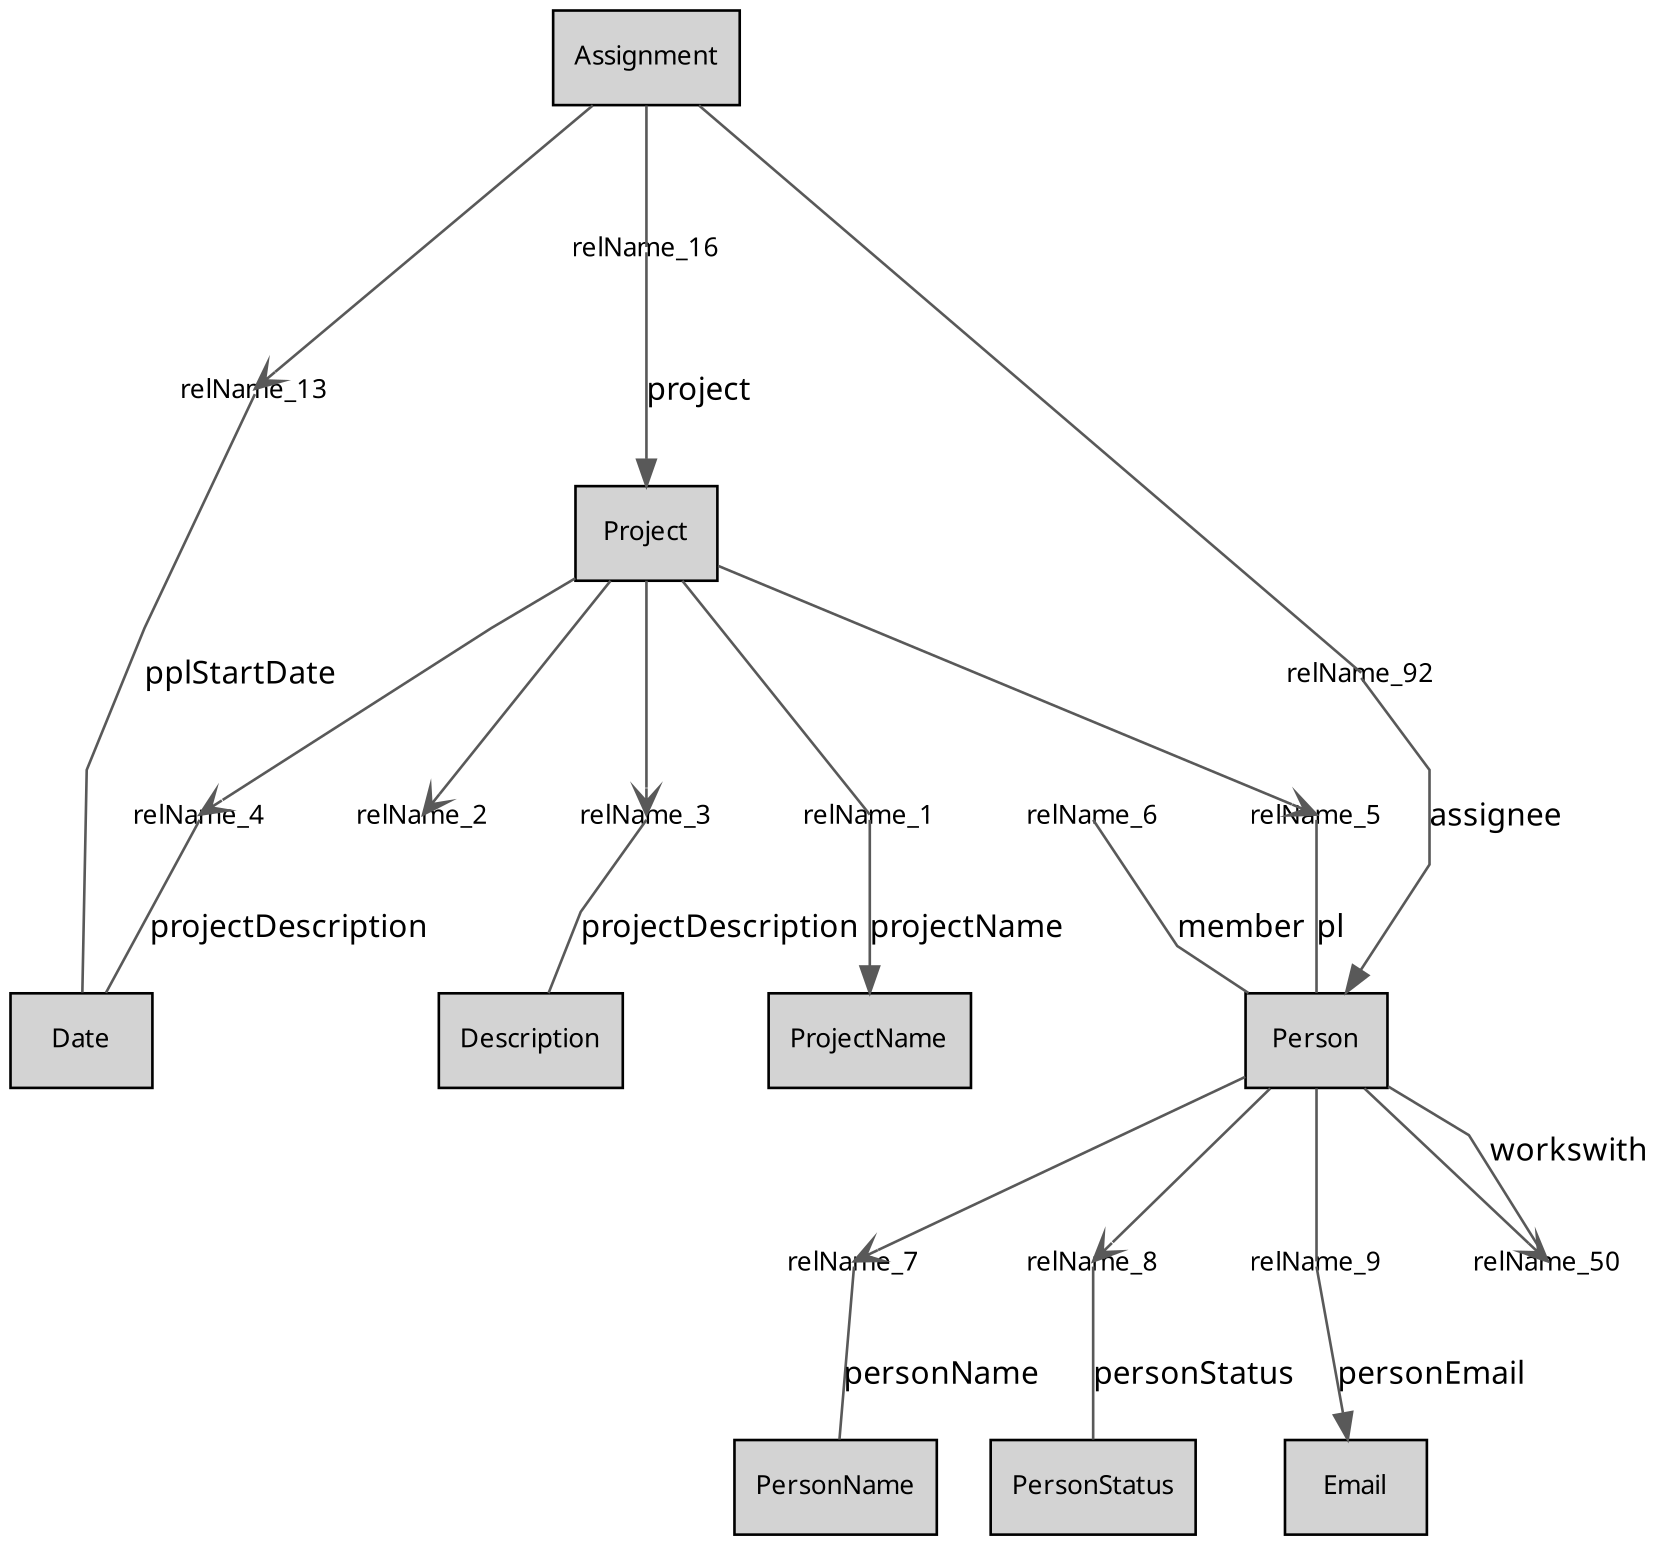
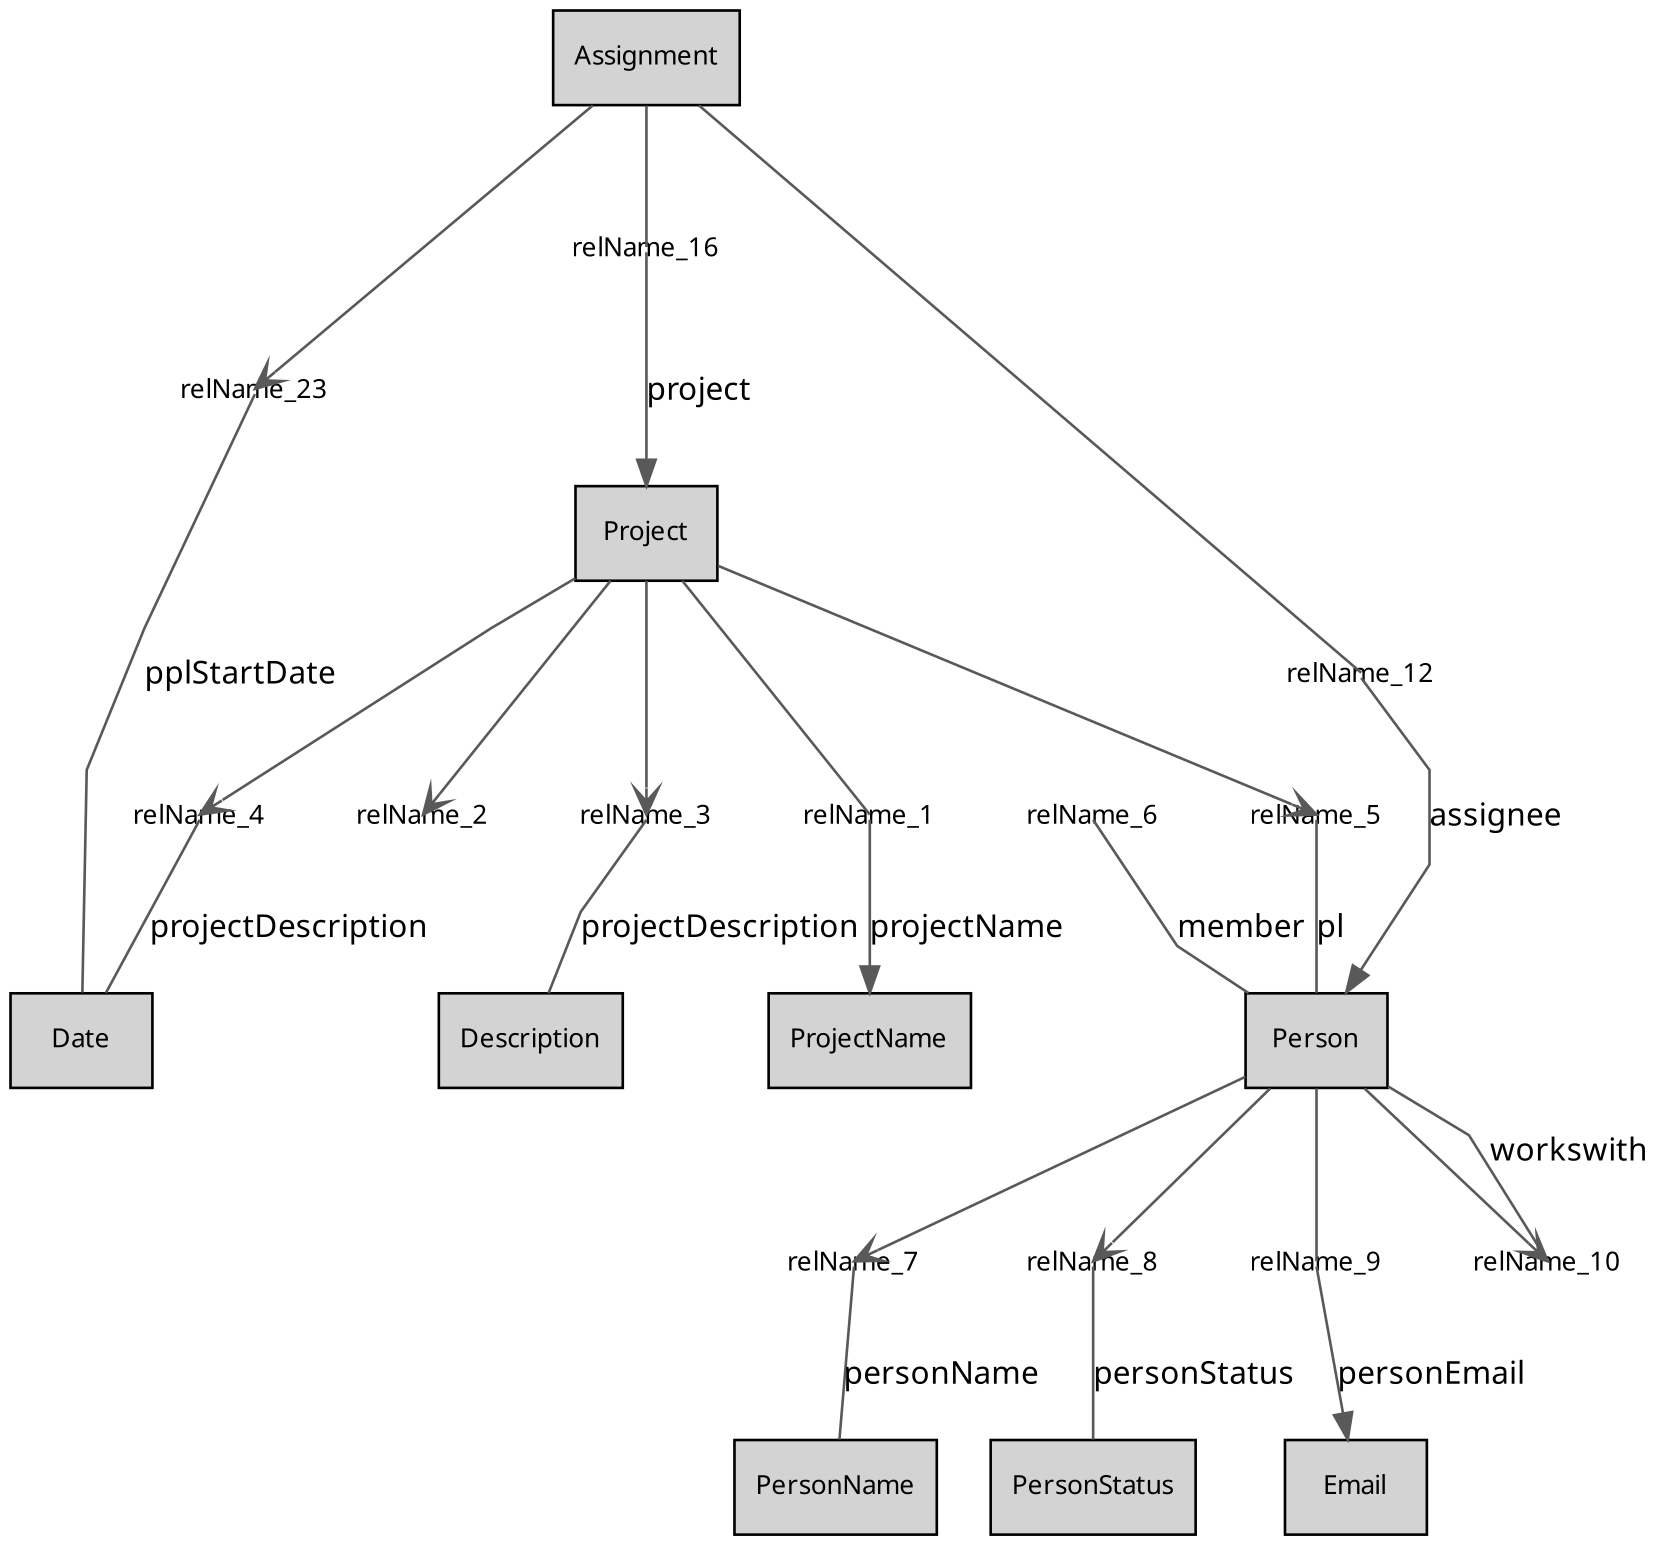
(255, 392) -> (255, 392)
(1361, 675) -> (1361, 675)
(1548, 1264) -> (1548, 1264)
